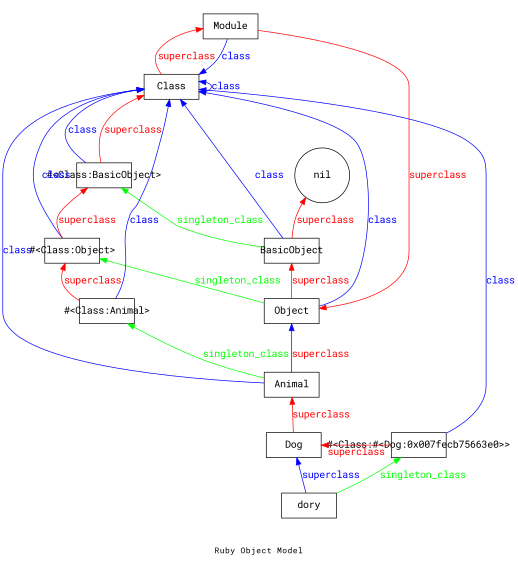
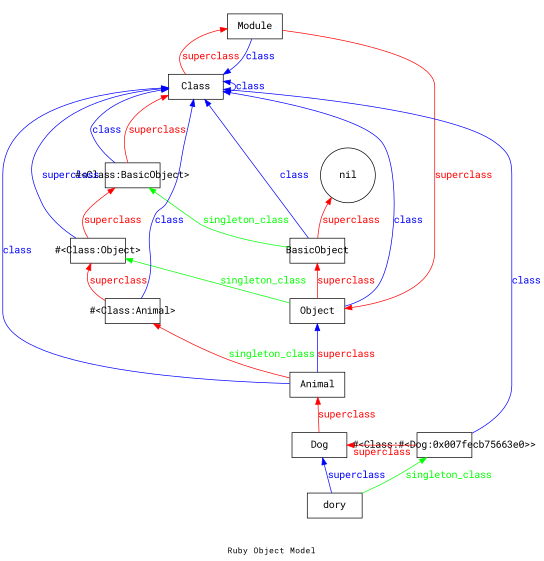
(56, 175) -> (70, 175)
(197, 357) -> (223, 357)
